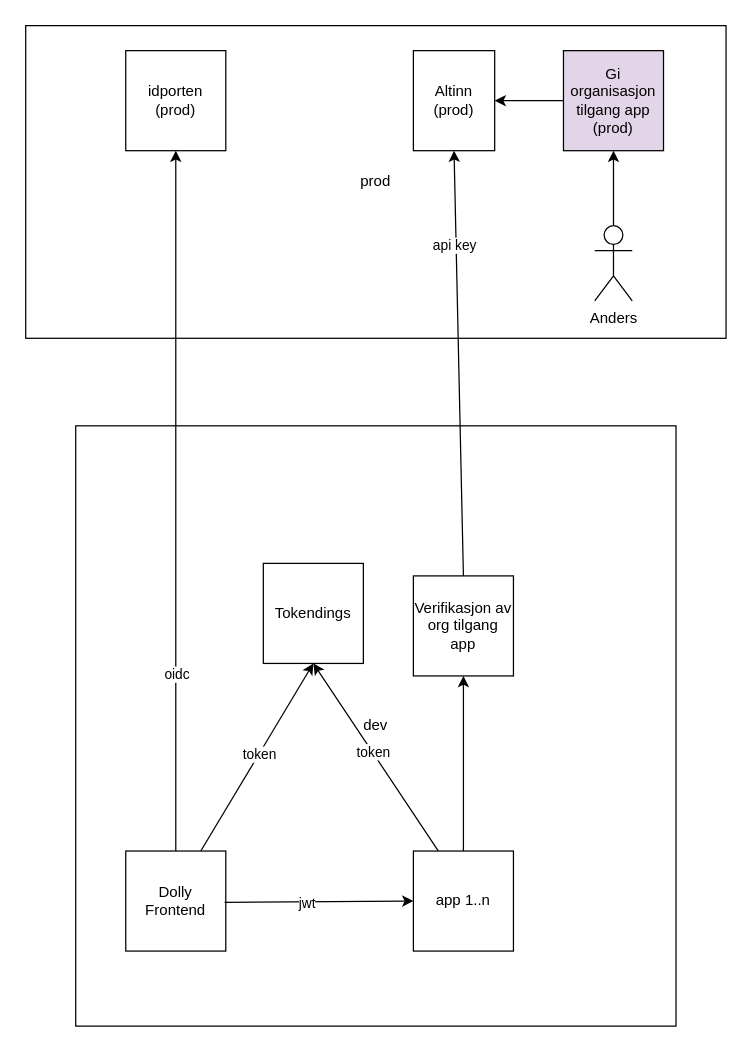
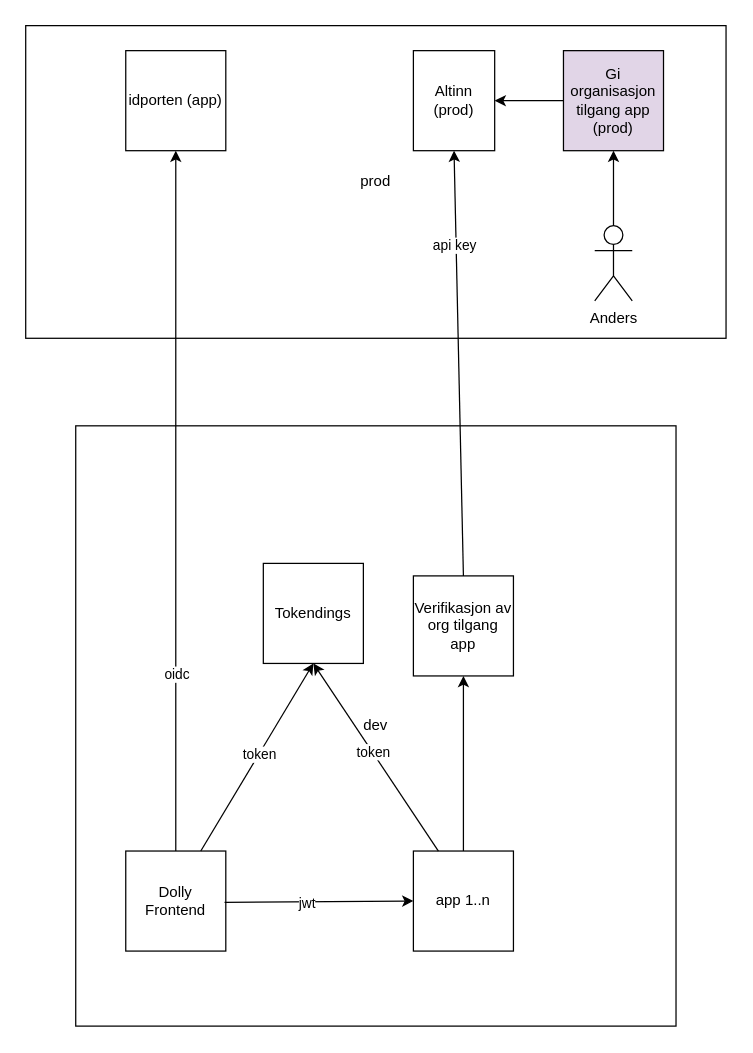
(176, 101) -> (176, 101)
